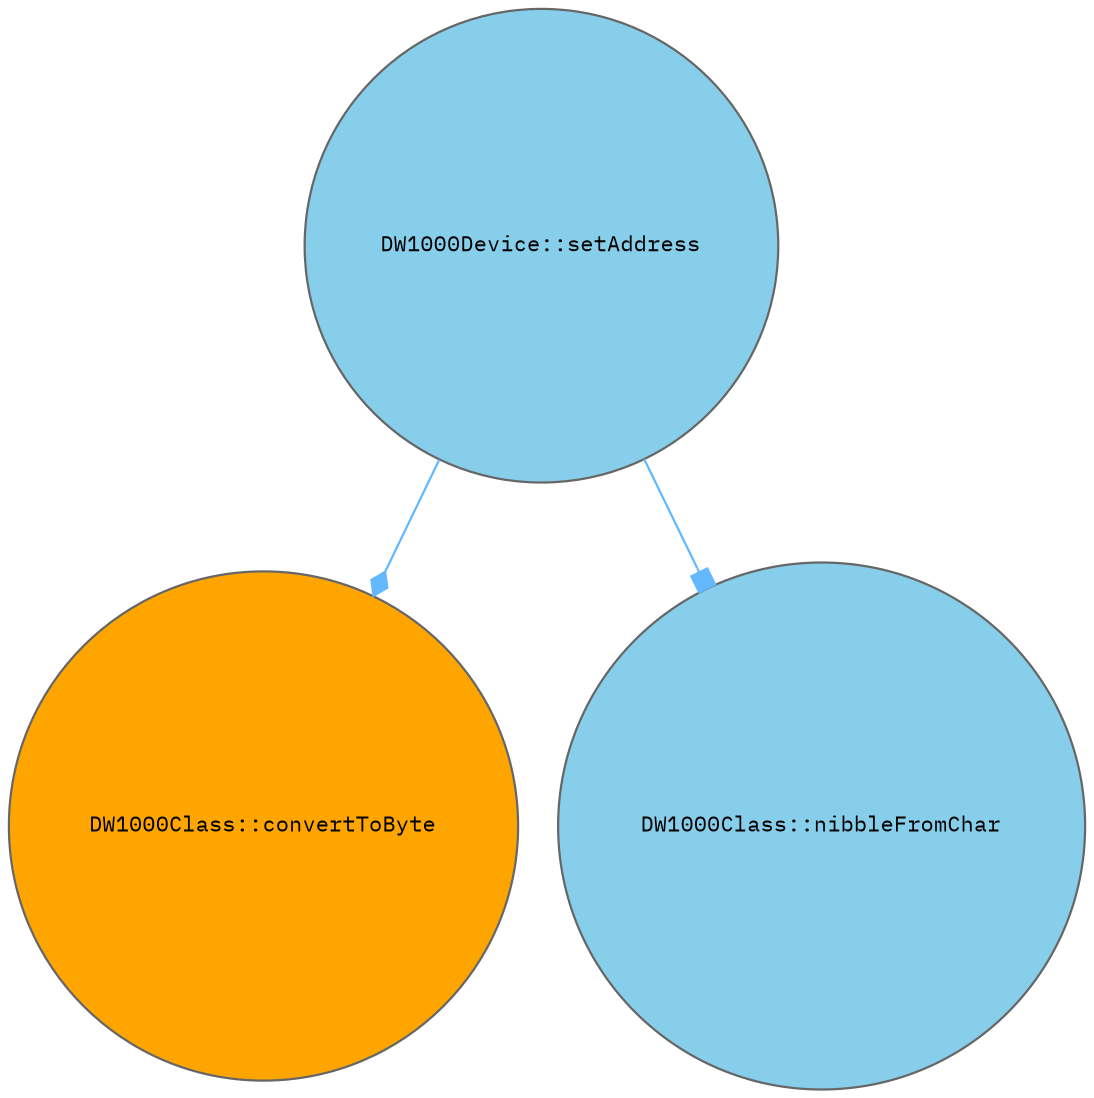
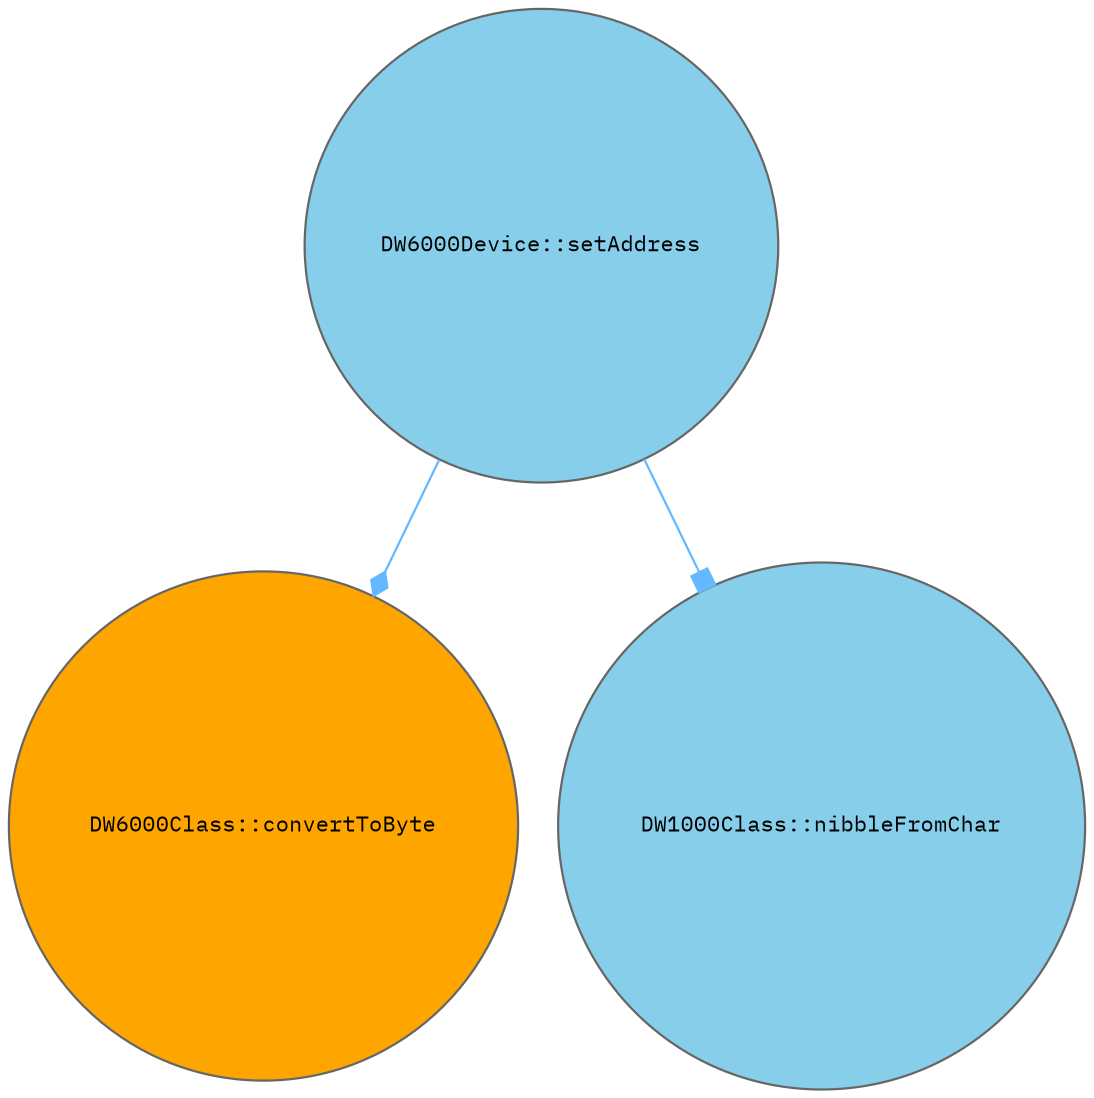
(541, 246) -> (541, 246)
(263, 826) -> (263, 826)
